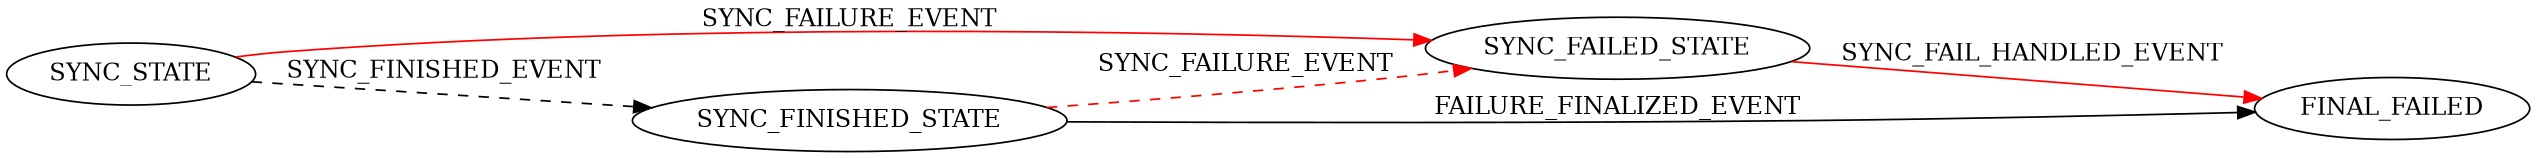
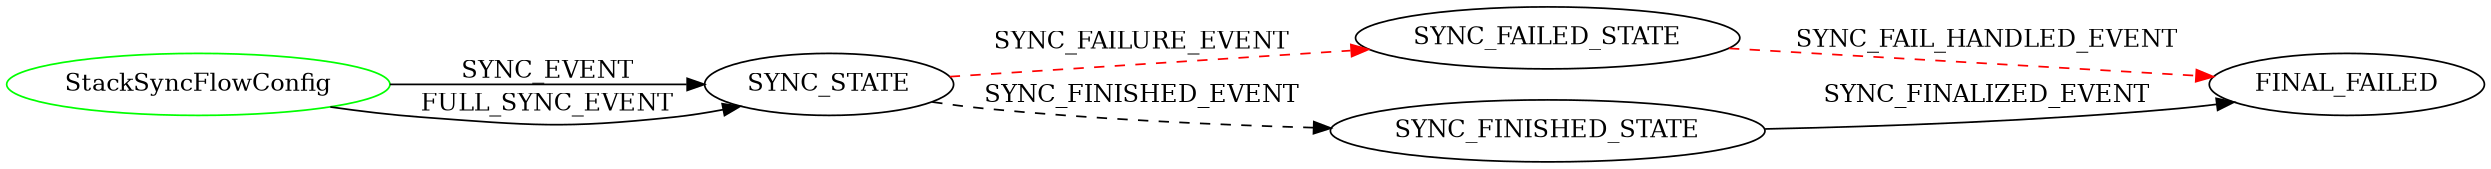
(824, 32) -> (1150, 64)
(2018, 79) -> (1962, 62)
none -> (198, 84)
(1250, 91) -> none
(1618, 108) -> (1987, 96)
